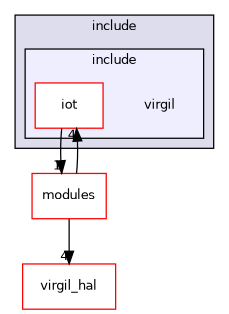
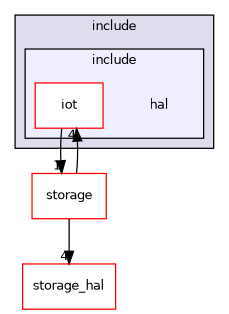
(160, 106) -> (160, 106)
(69, 196) -> (69, 196)
(69, 287) -> (69, 287)
